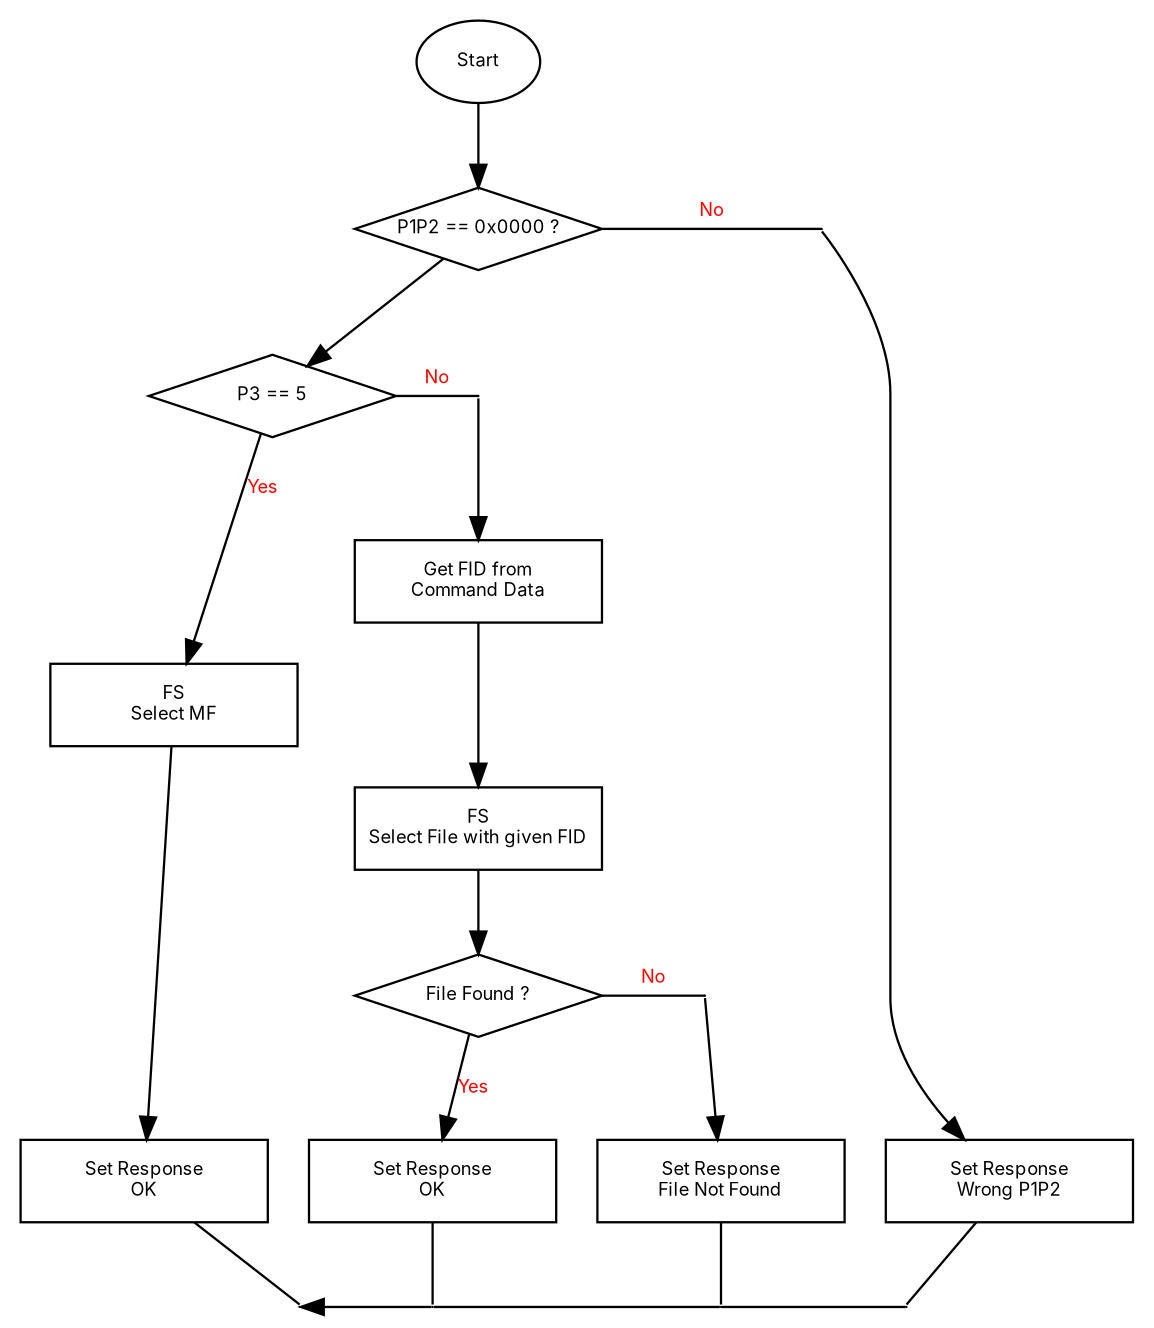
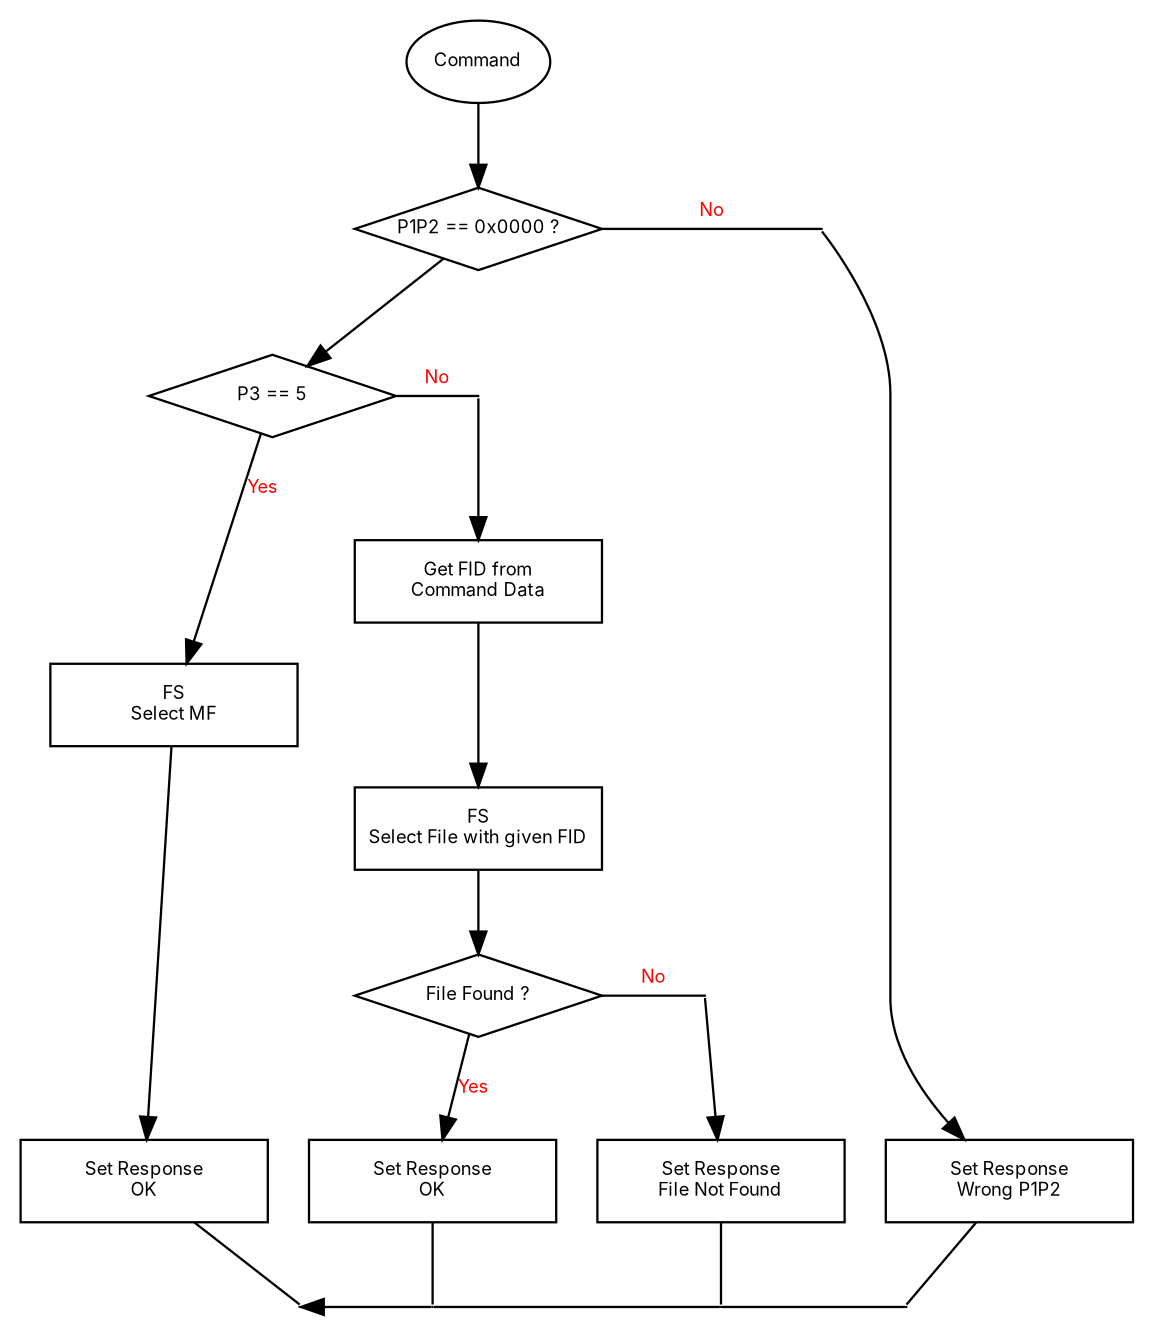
(478, 62) -> (478, 62)
